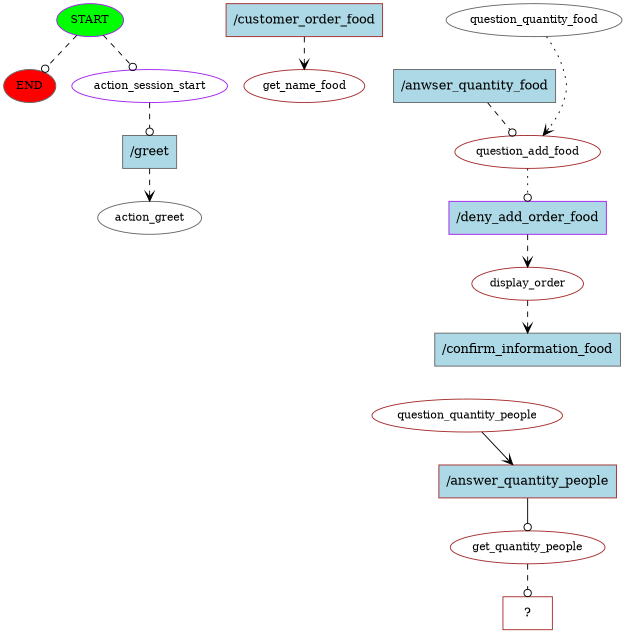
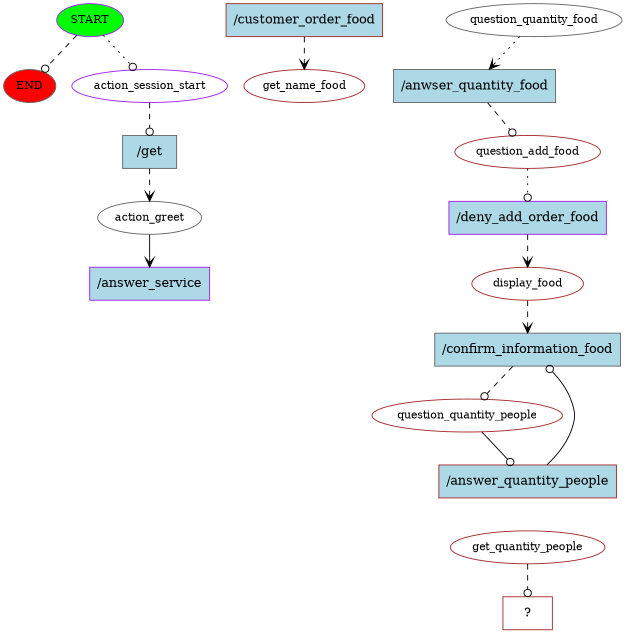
(117, 50) -> (117, 50)
(566, 82) -> (508, 49)
(150, 152) -> (150, 152)
none -> (150, 284)
(528, 284) -> (528, 284)
none -> (500, 380)
(495, 446) -> (495, 446)
(528, 511) -> (574, 419)
